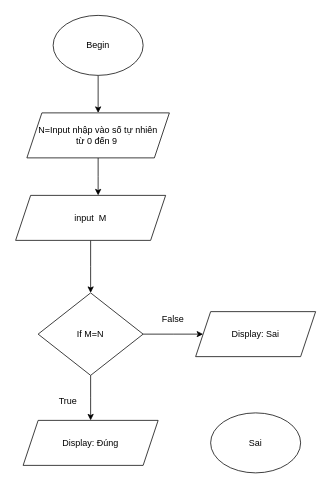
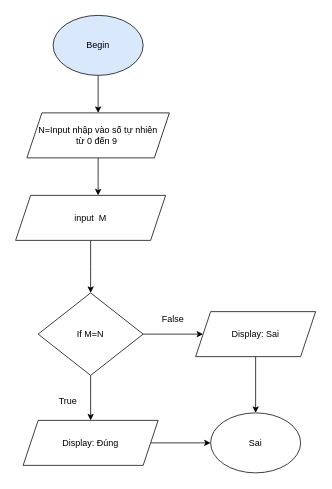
(98, 45) -> (98, 45)
none -> (255, 382)
none -> (204, 443)
